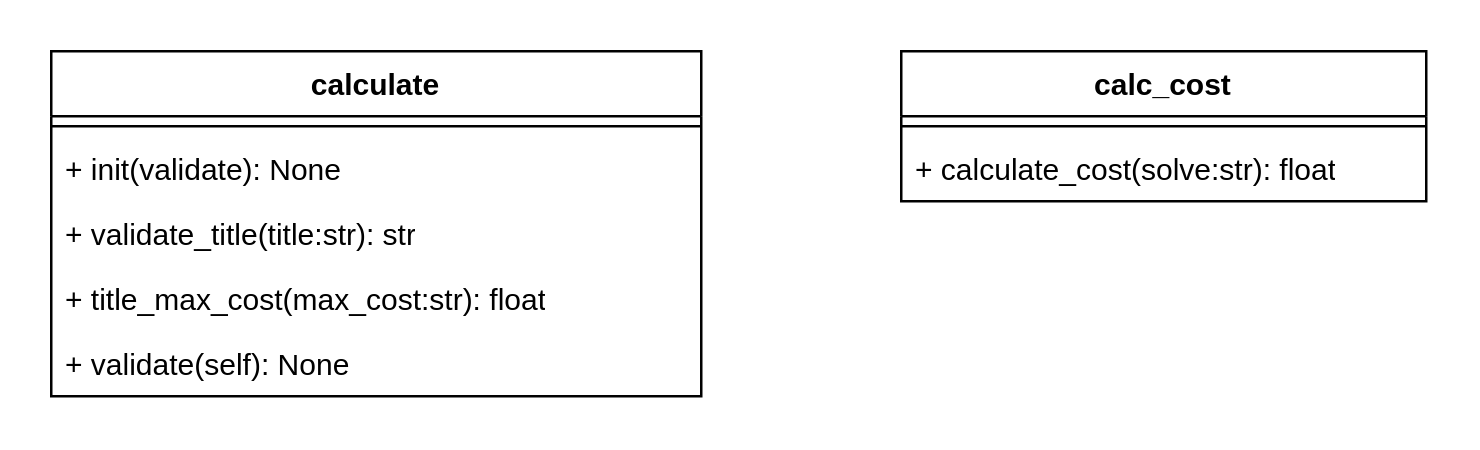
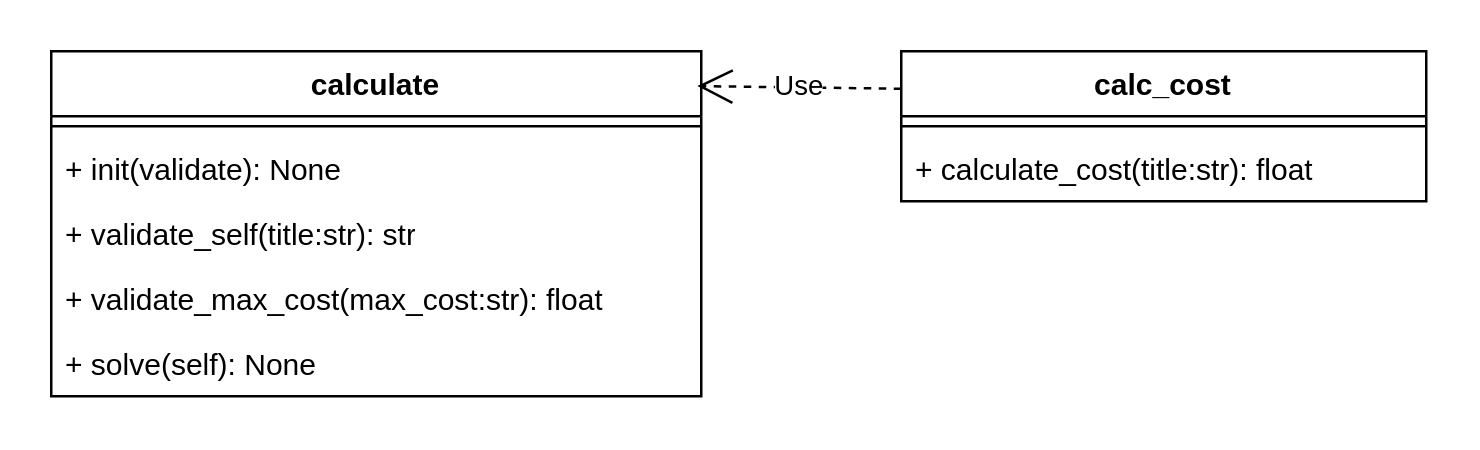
none -> (802, 87)
(1166, 190) -> (1166, 190)
(296, 237) -> (292, 237)
(350, 302) -> (375, 302)
(228, 367) -> (206, 367)
